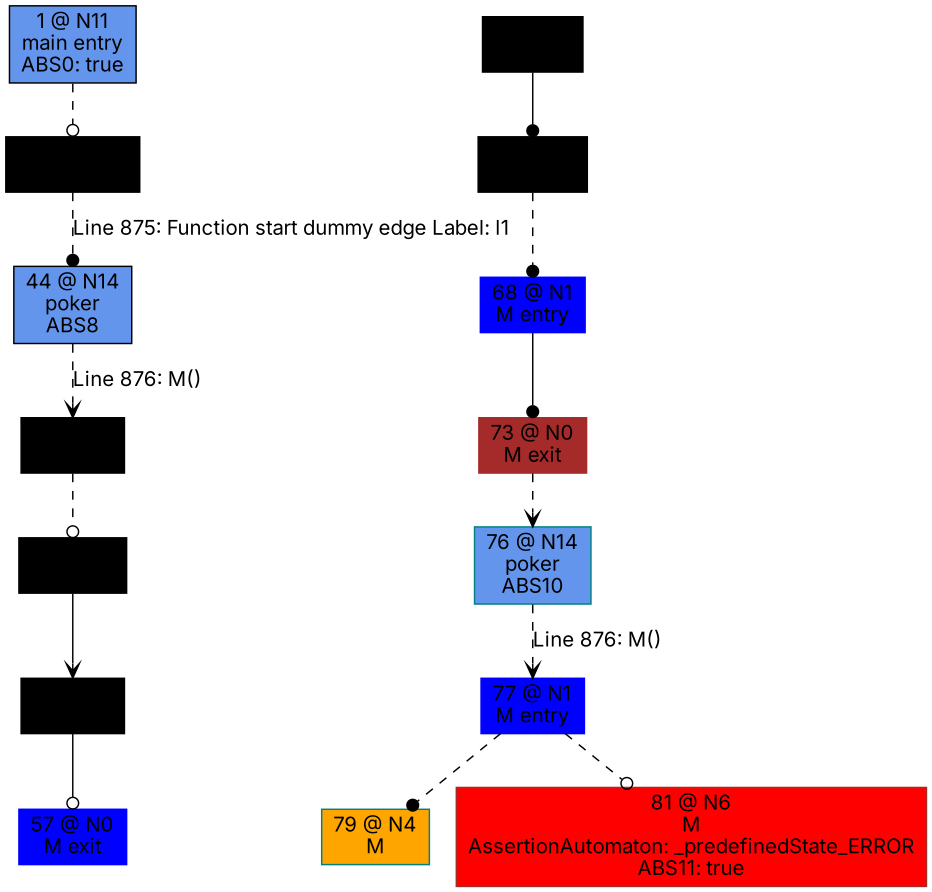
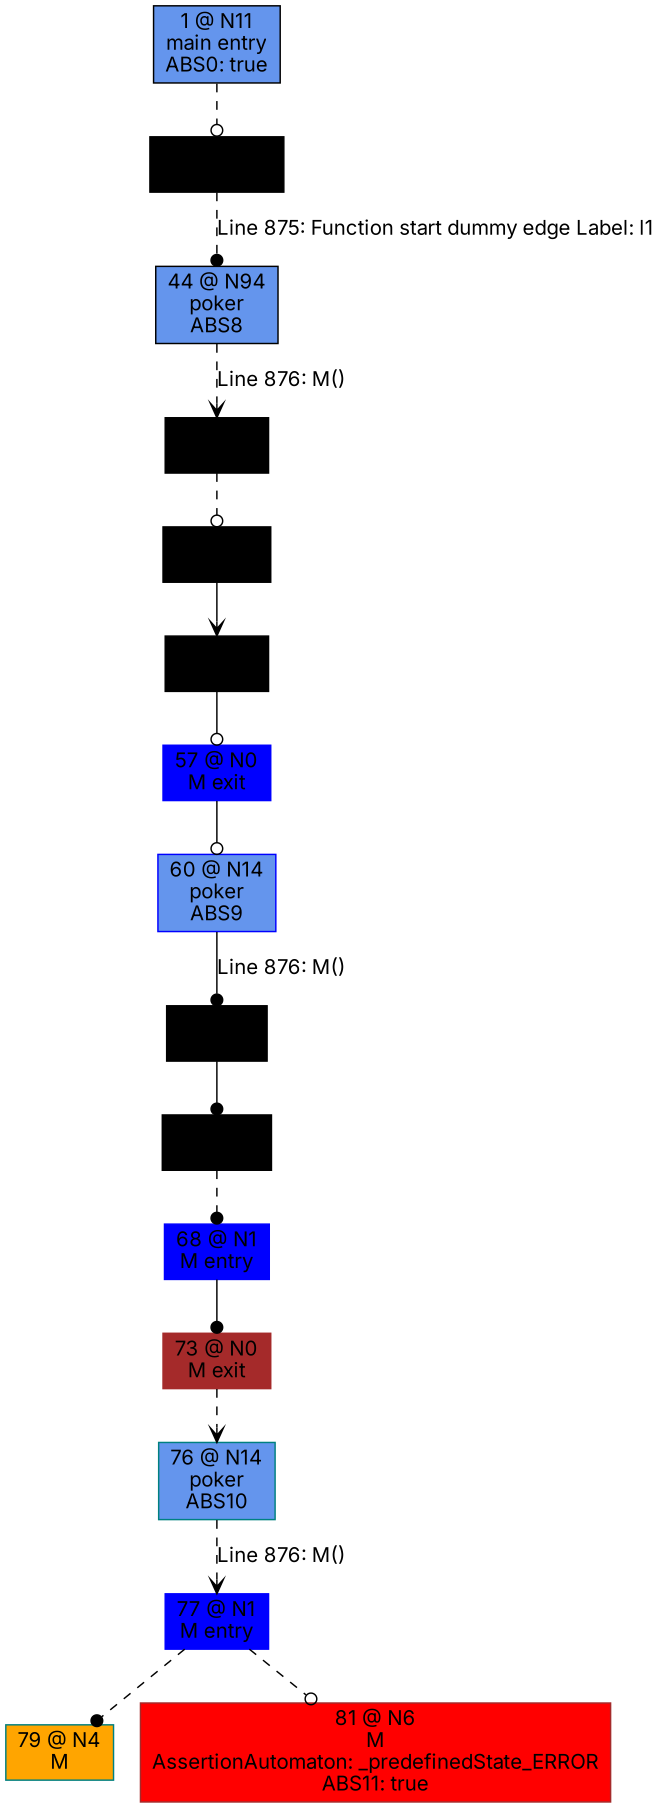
(73, 305) -> (217, 305)
none -> (217, 893)
